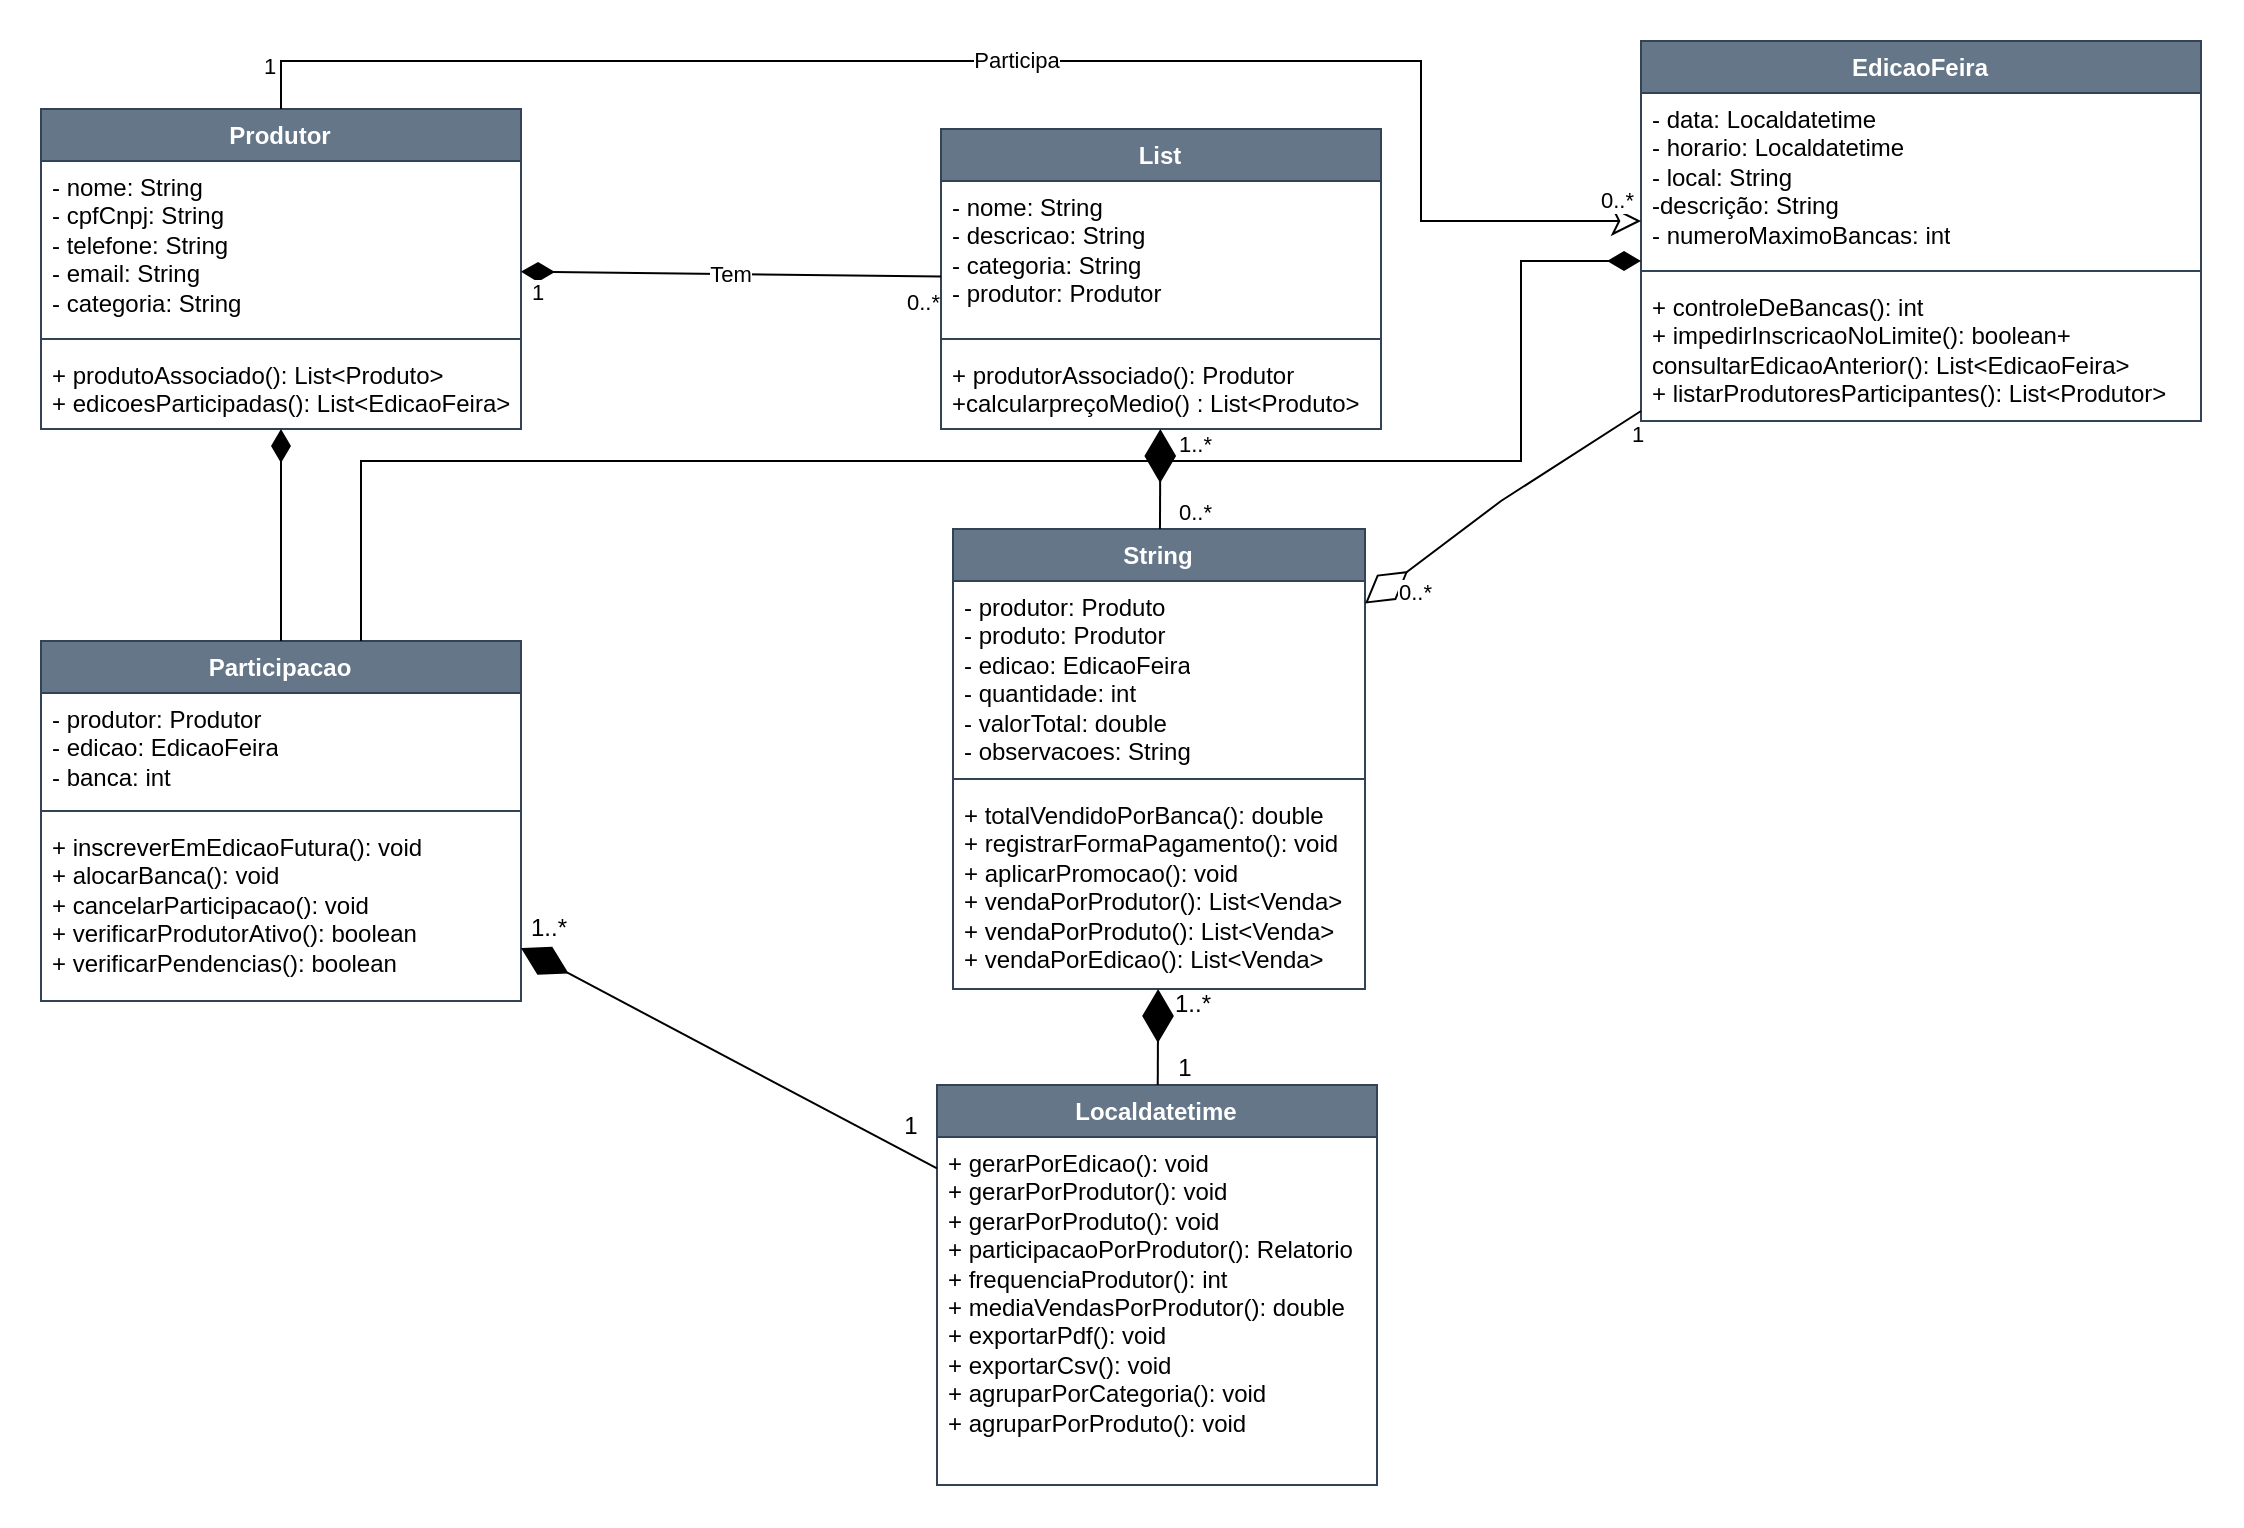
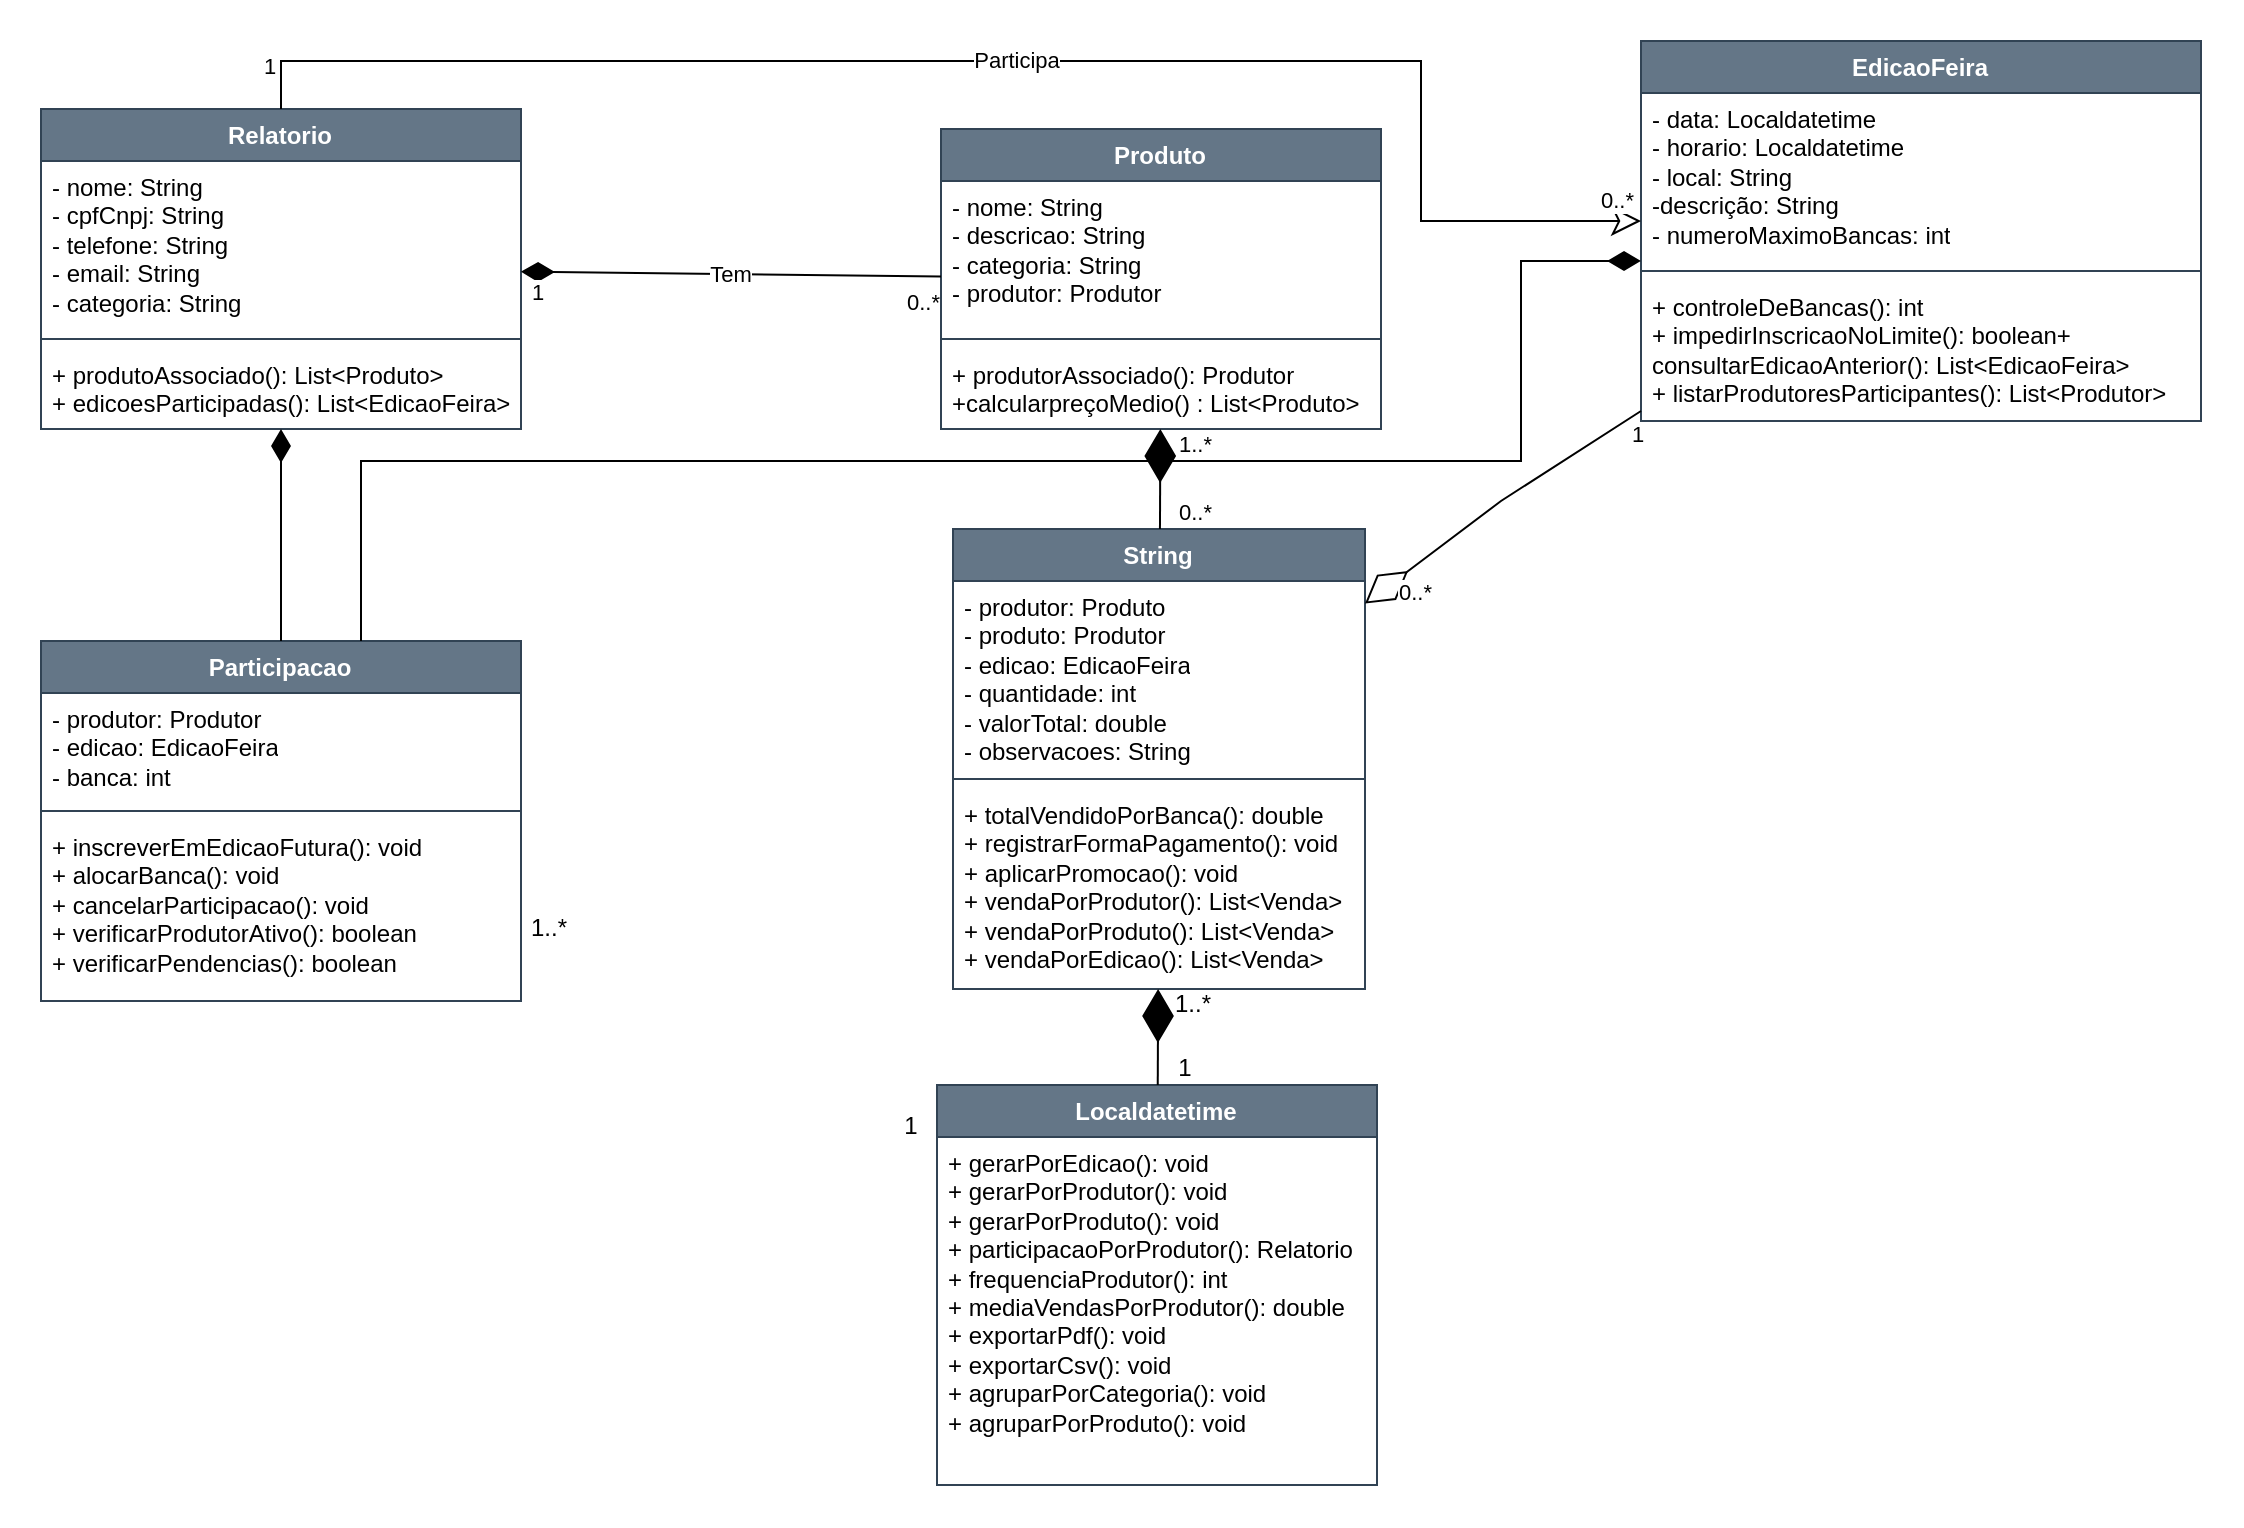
(281, 137) -> (281, 137)
(1161, 157) -> (1161, 157)
(751, 1070) -> none
